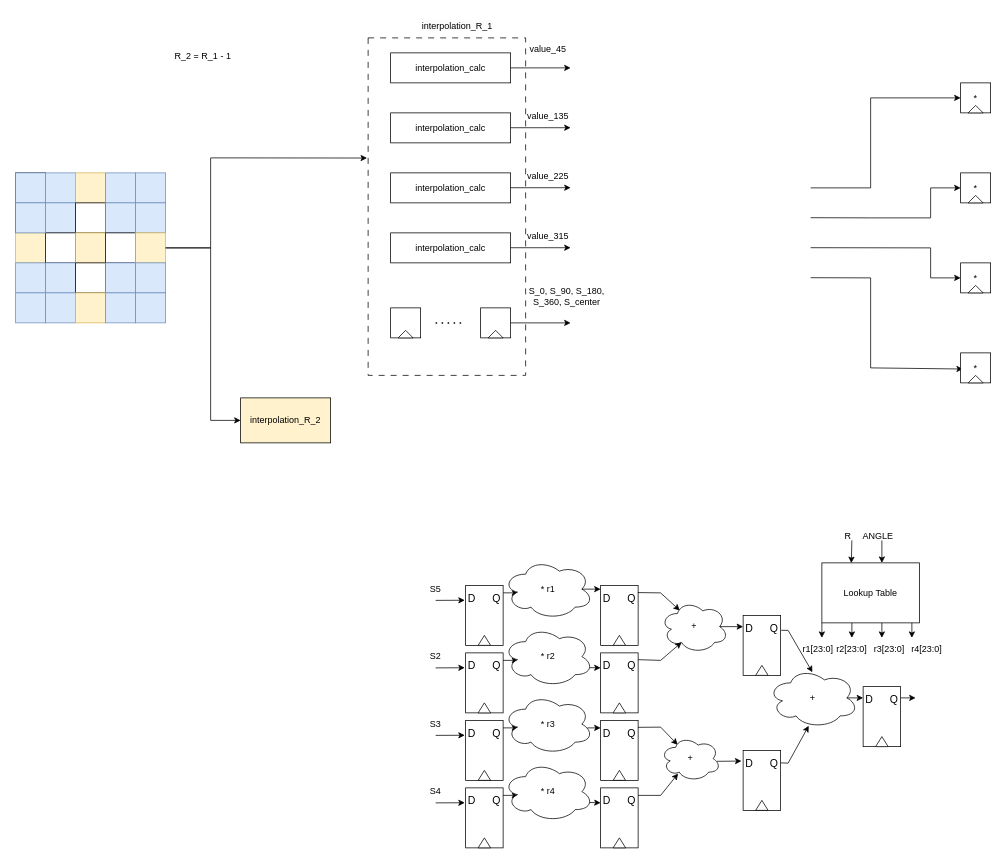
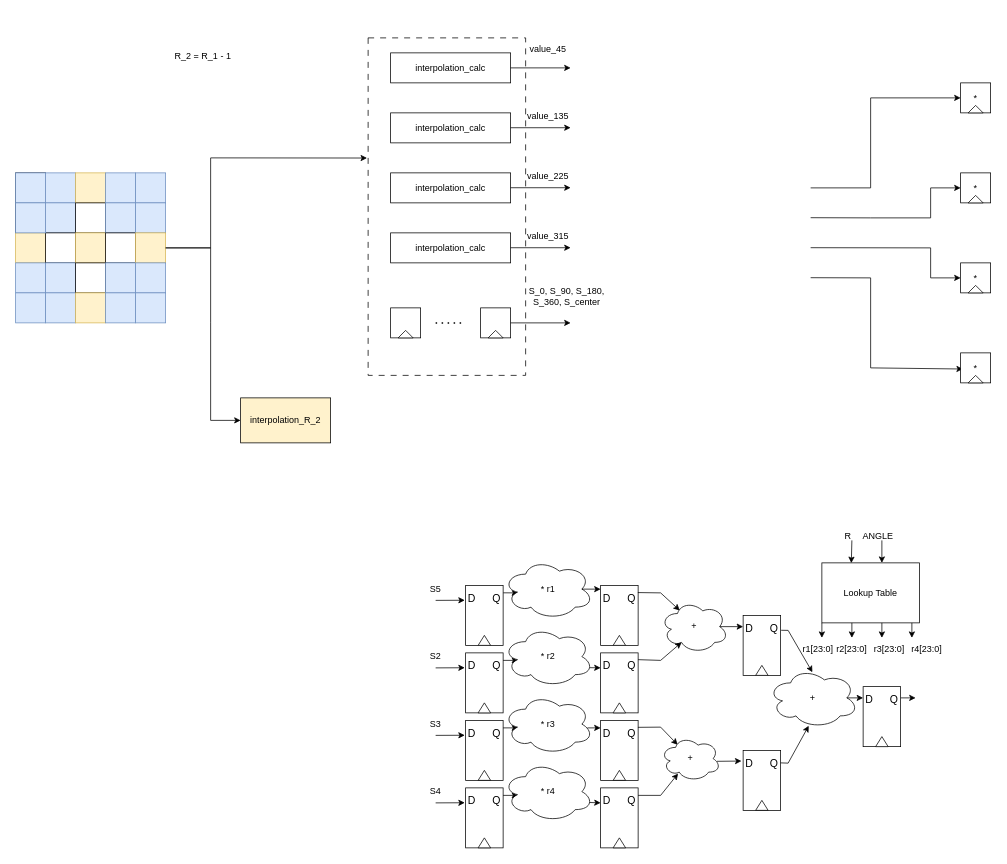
(458, 27) -> none
